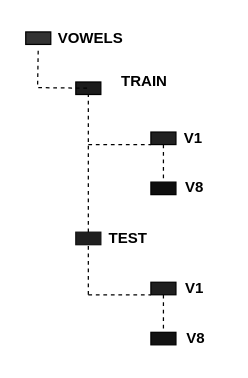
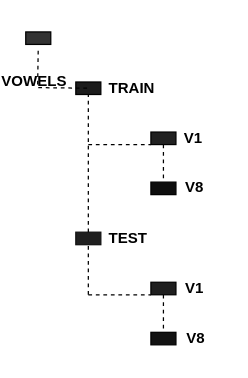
(91, 38) -> (34, 82)
(144, 82) -> (132, 88)
